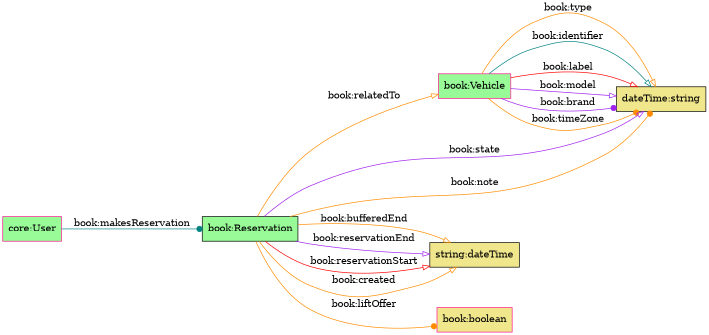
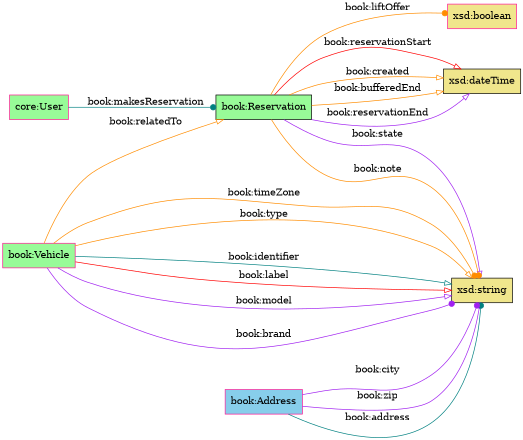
(661, 99) -> (482, 290)
(331, 137) -> (113, 161)
(475, 255) -> (482, 81)
(475, 320) -> (482, 16)
none -> (264, 402)
